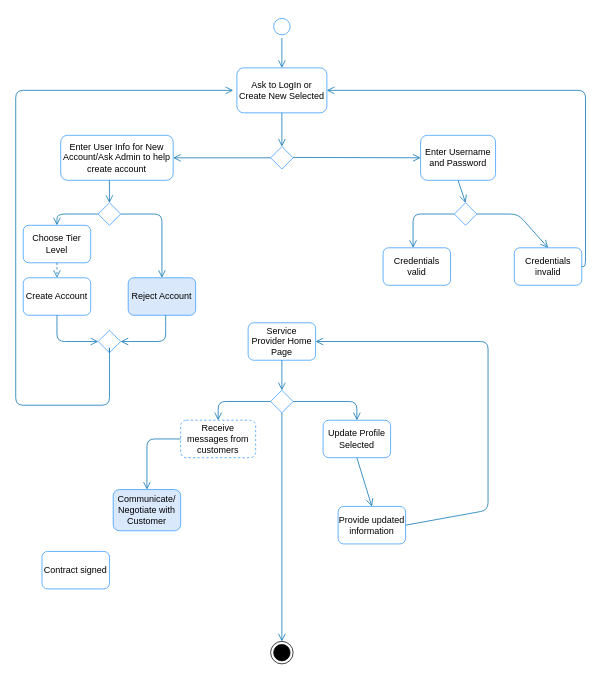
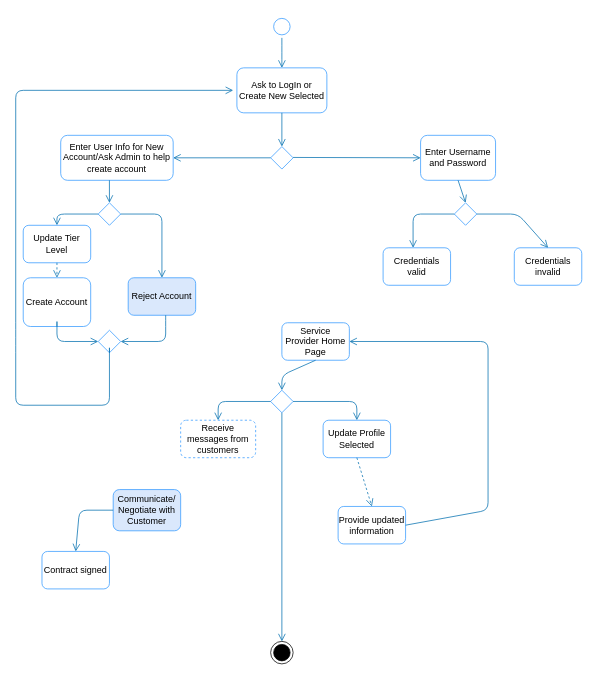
(545, 90) -> none
(57, 244) -> (57, 244)
(57, 297) -> (57, 302)
(282, 342) -> (315, 342)
(147, 449) -> none
(364, 481) -> (364, 481)
none -> (79, 515)
